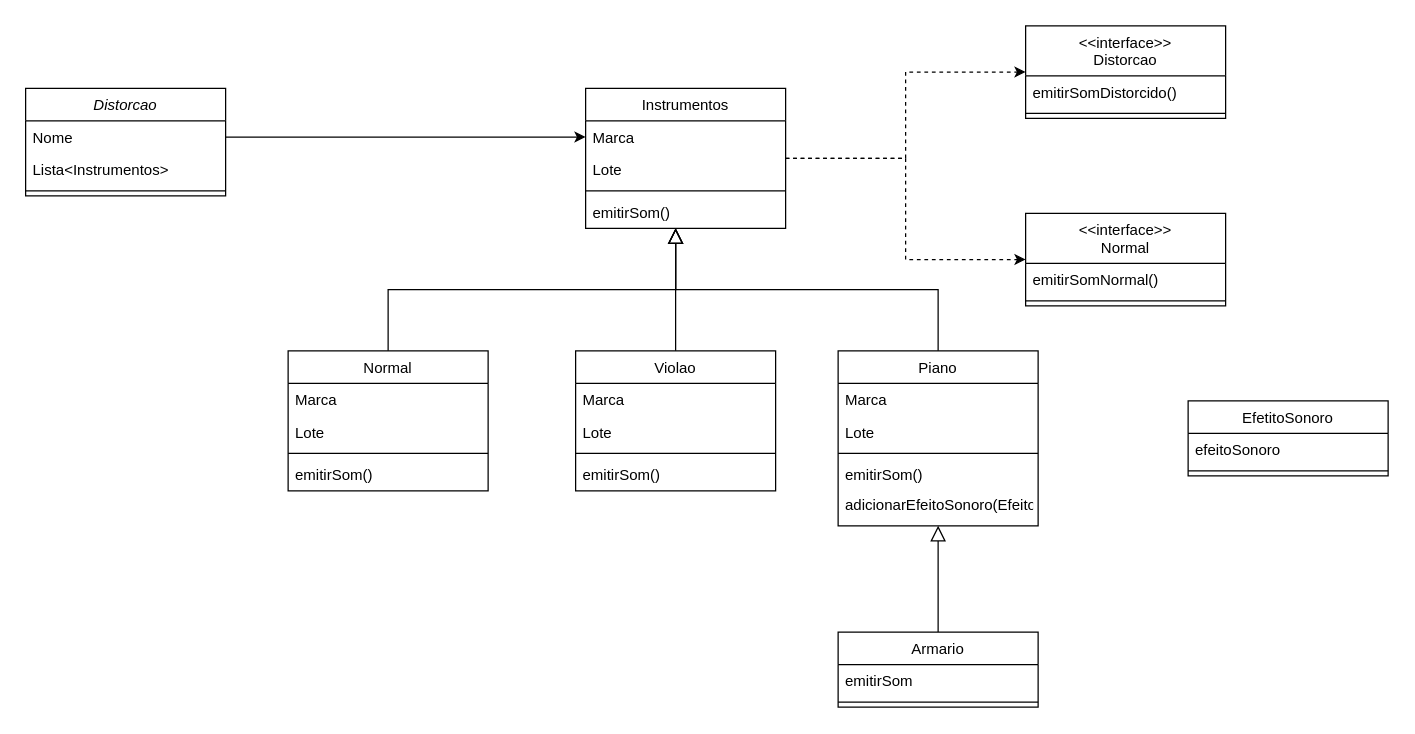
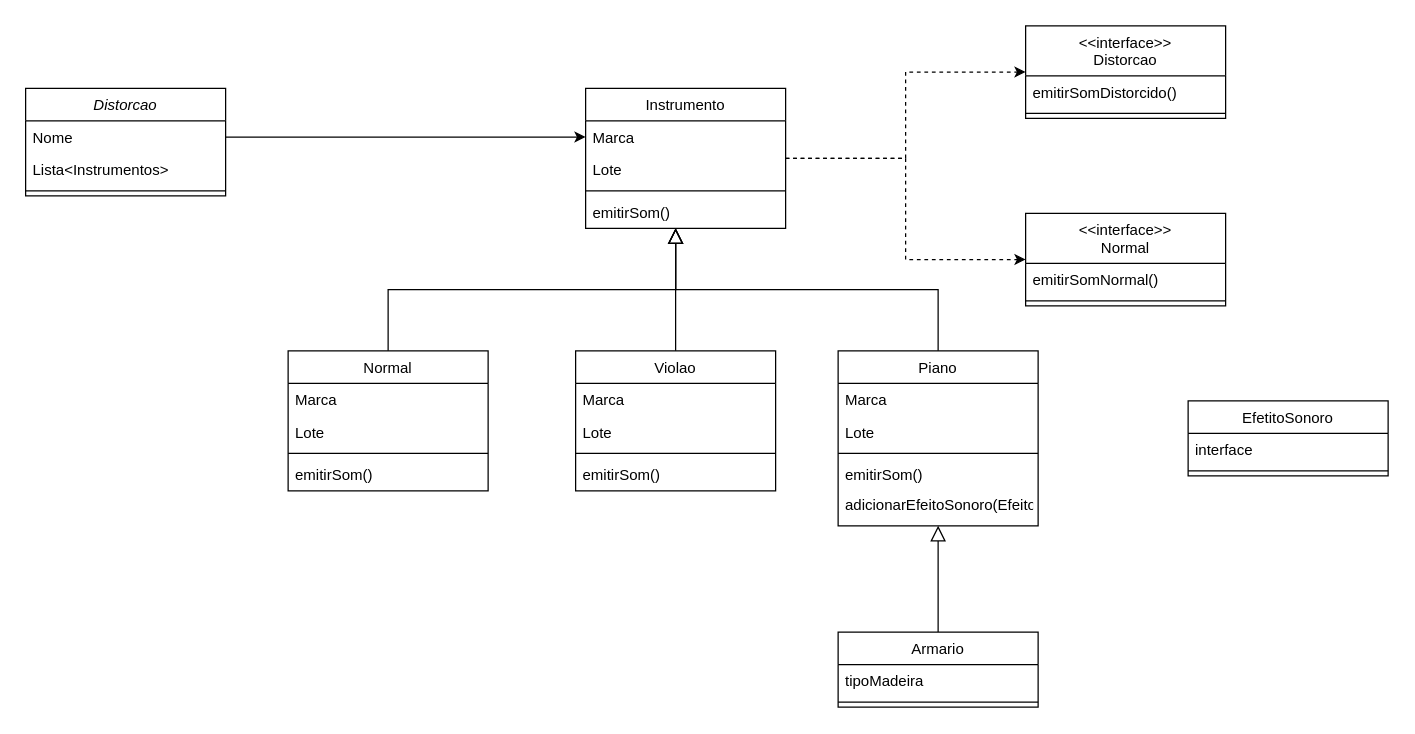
(685, 105) -> (685, 105)
(1243, 450) -> (1231, 450)
(879, 681) -> (887, 681)
